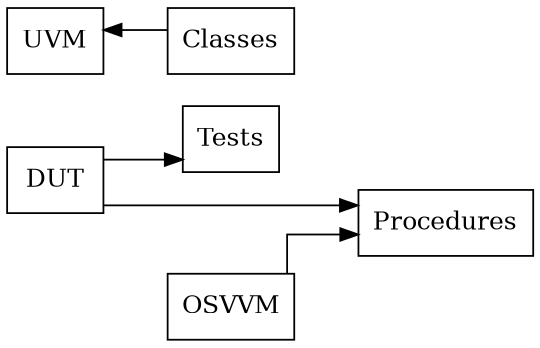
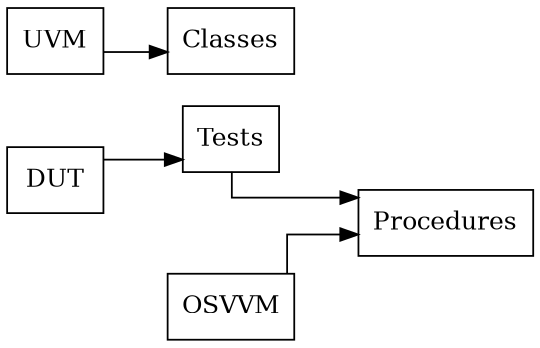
(145, 30) -> (127, 52)
(222, 205) -> (273, 198)
